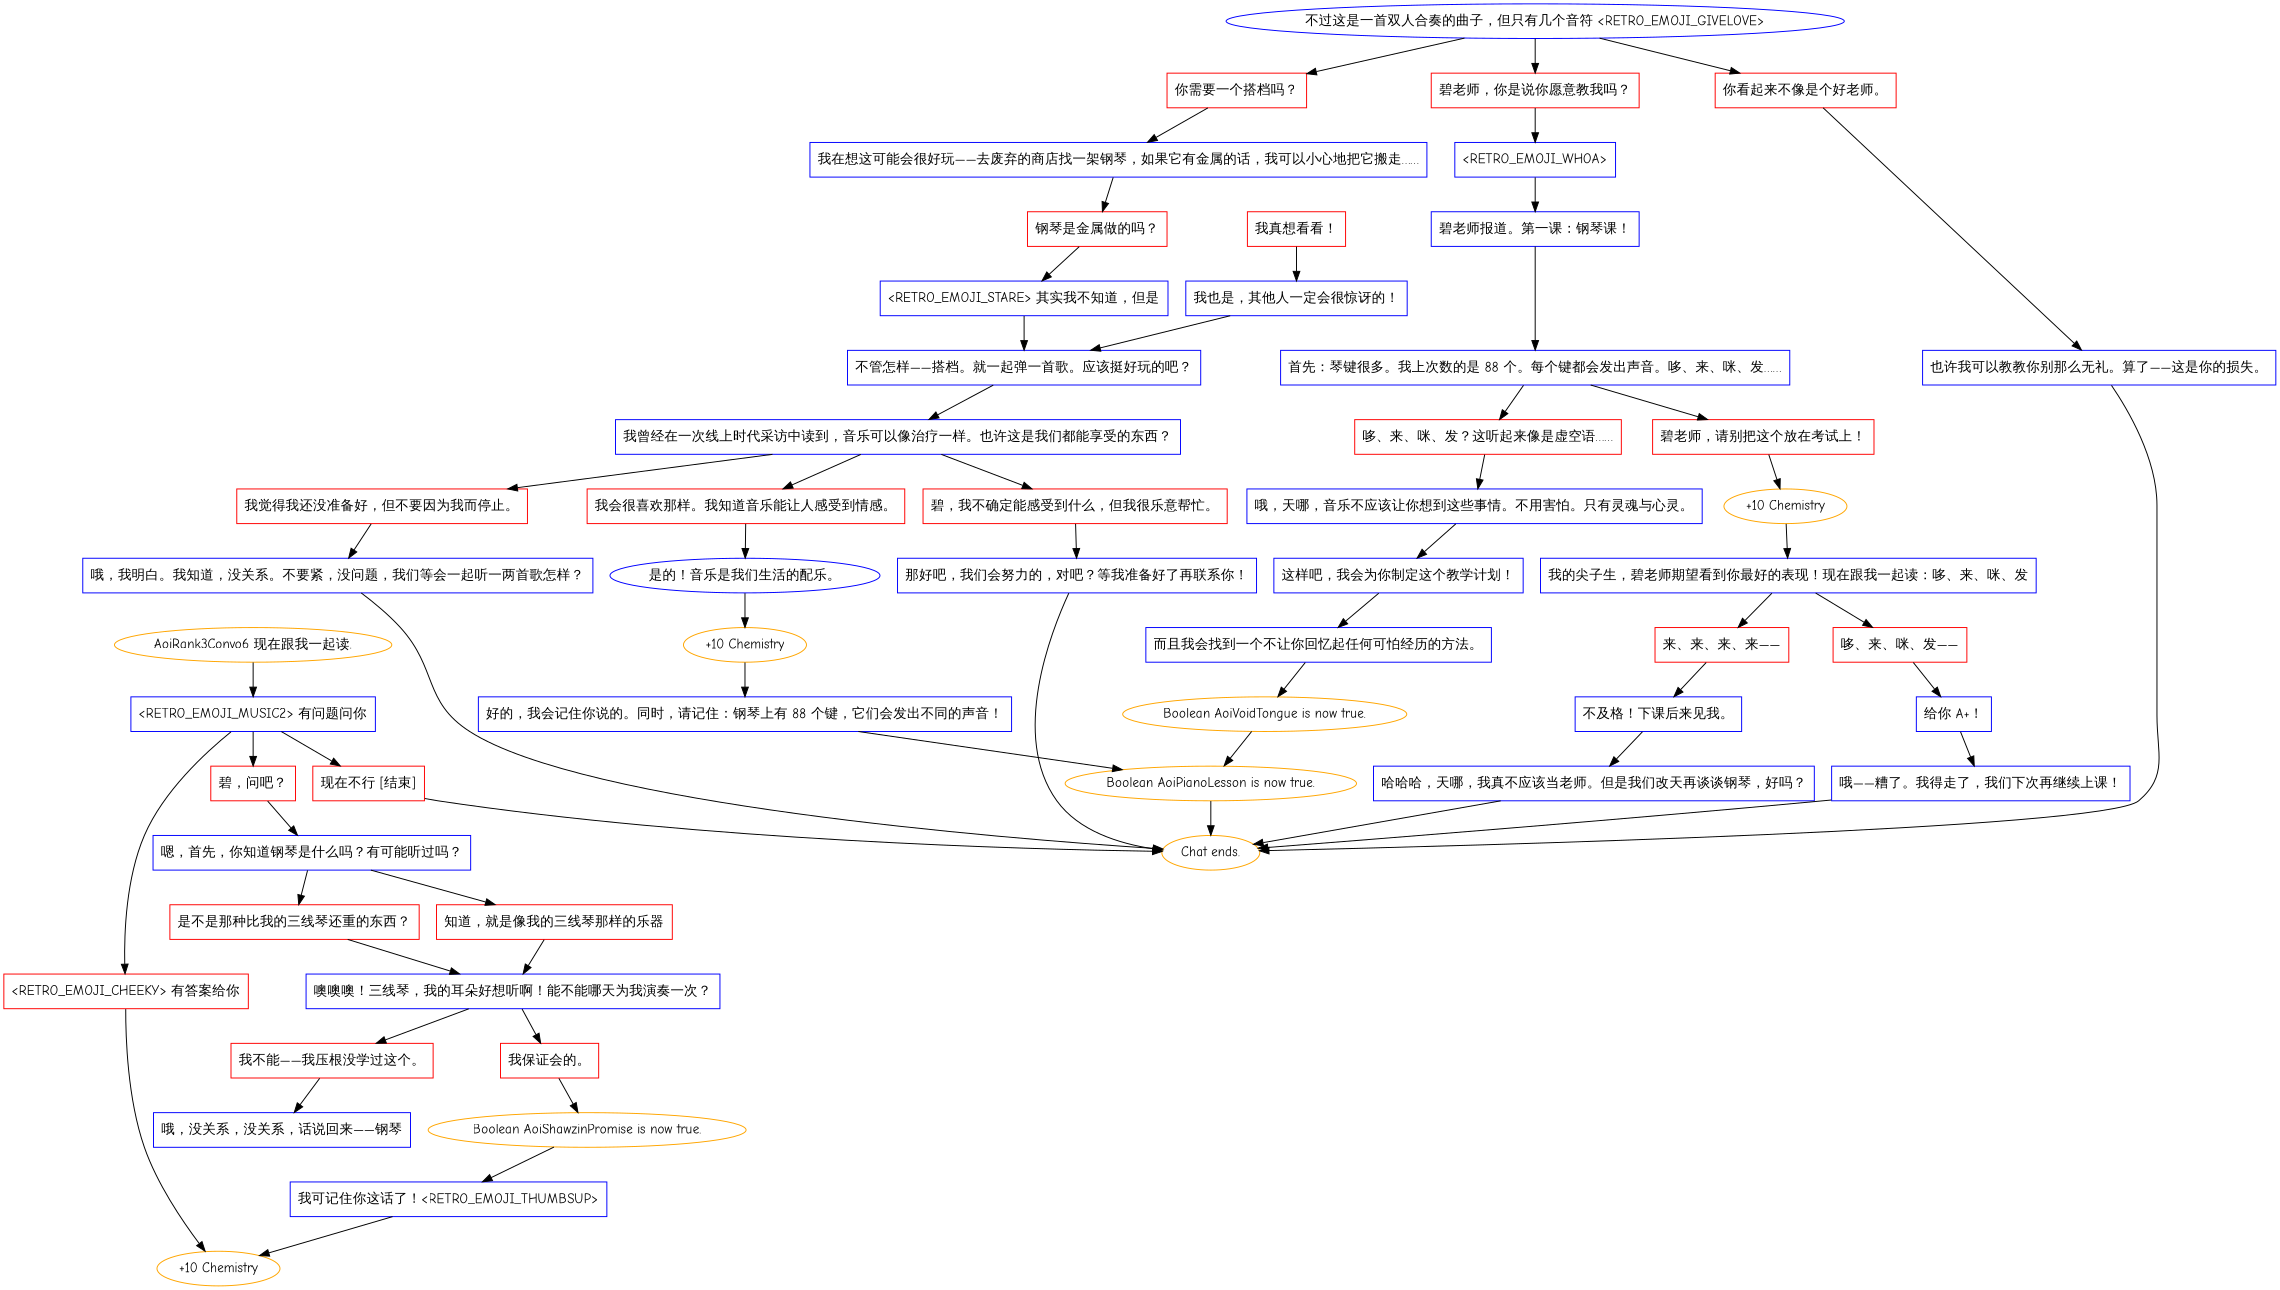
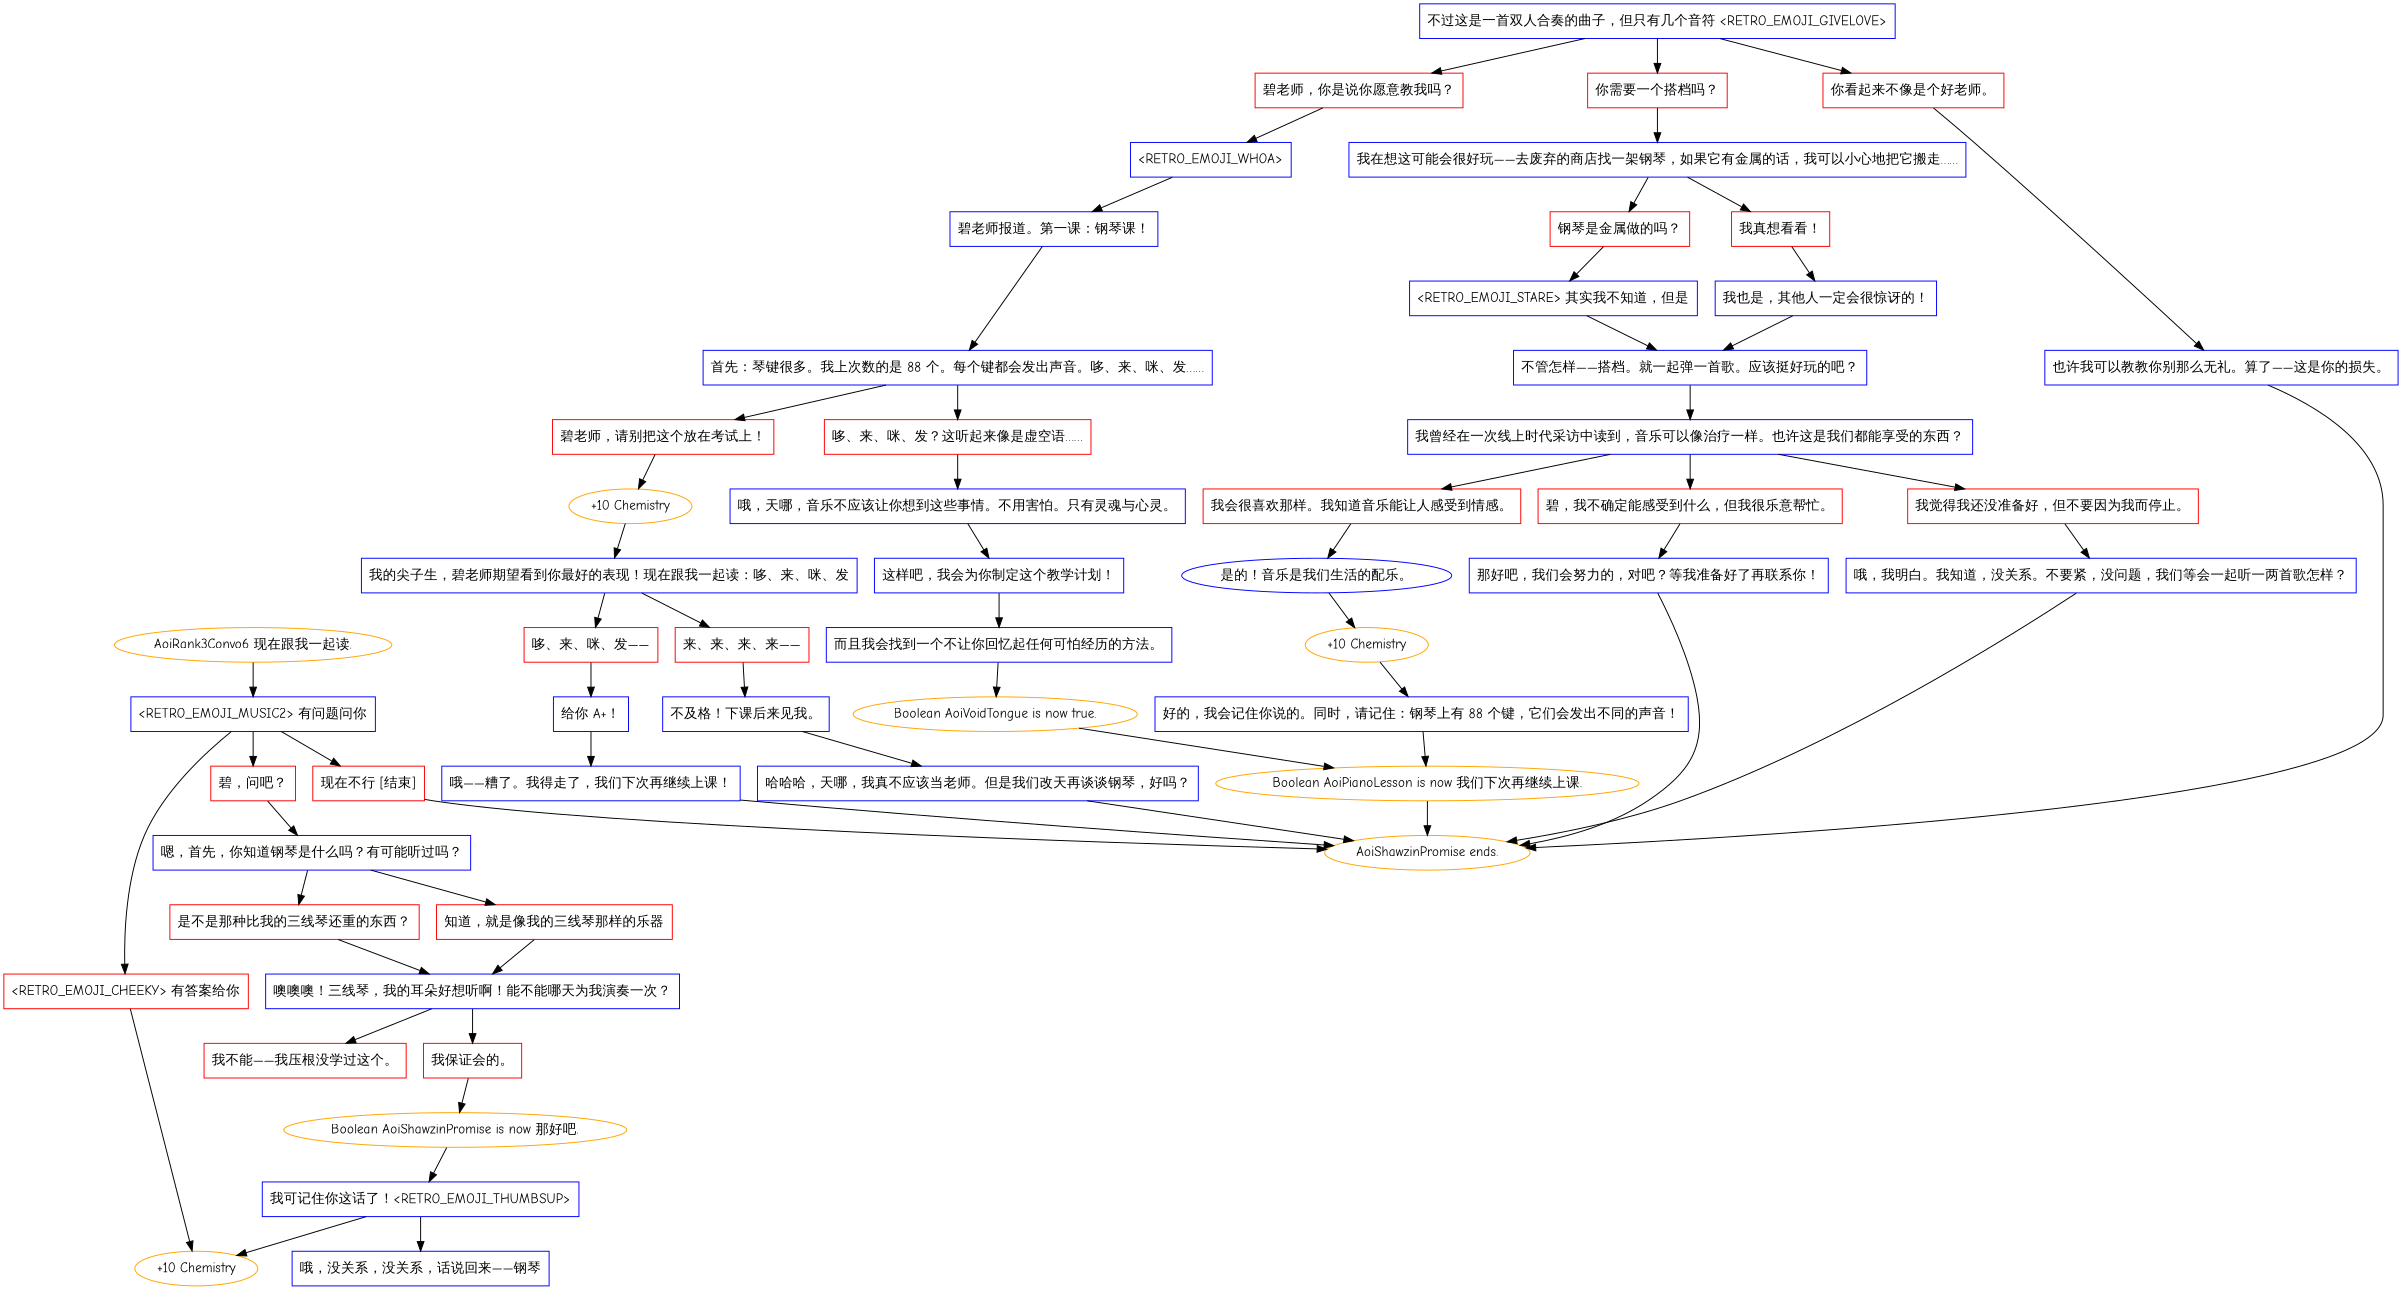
(1535, 21) -> (1657, 21)
none -> (1715, 192)
(1211, 783) -> (1427, 783)
(1211, 853) -> (1427, 853)
(310, 1092) -> (421, 1229)
(587, 1130) -> (455, 1130)
